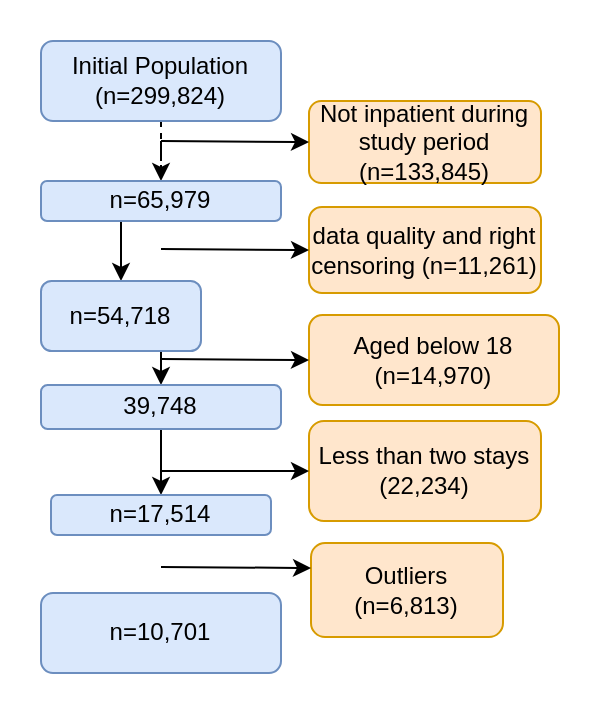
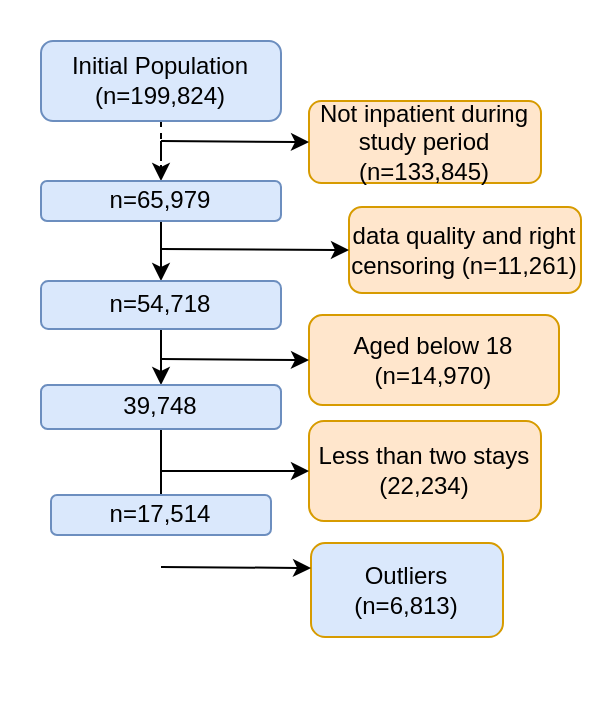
(161, 81) -> (161, 81)
(425, 250) -> (465, 250)
(121, 316) -> (161, 305)
(161, 480) -> (161, 485)
(407, 590) -> (407, 590)
(161, 633) -> none
